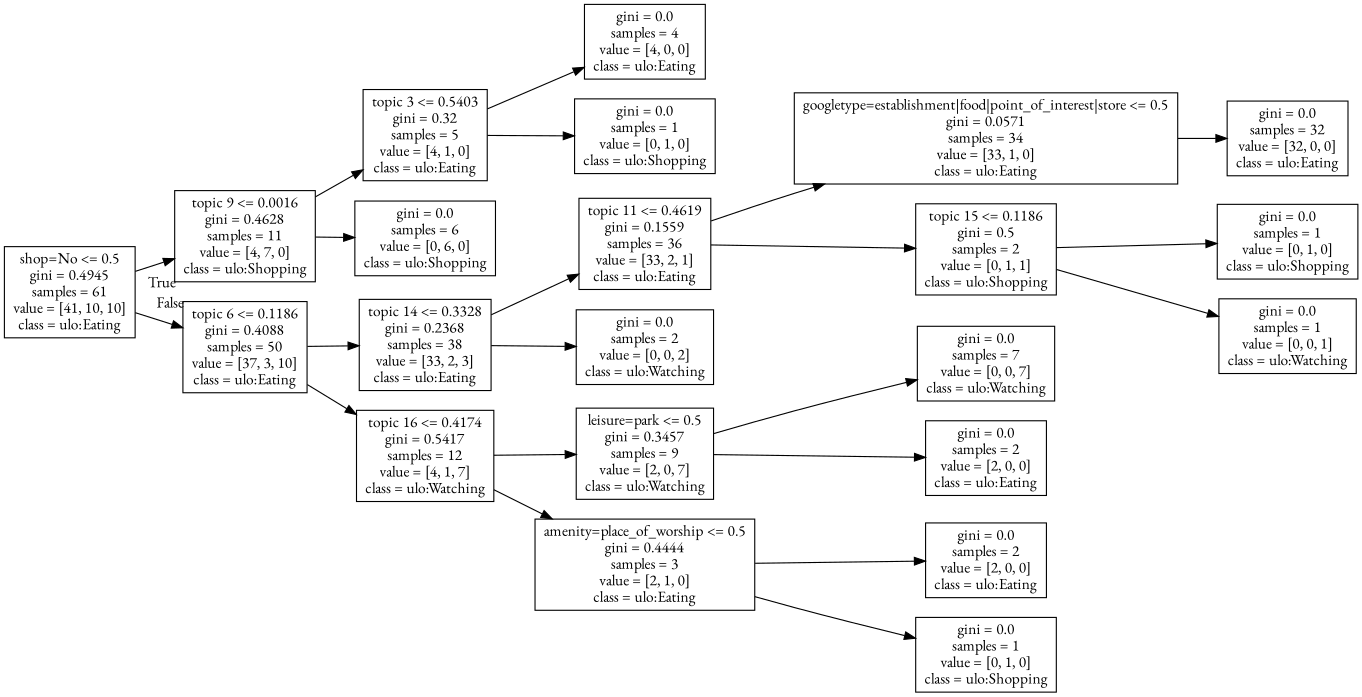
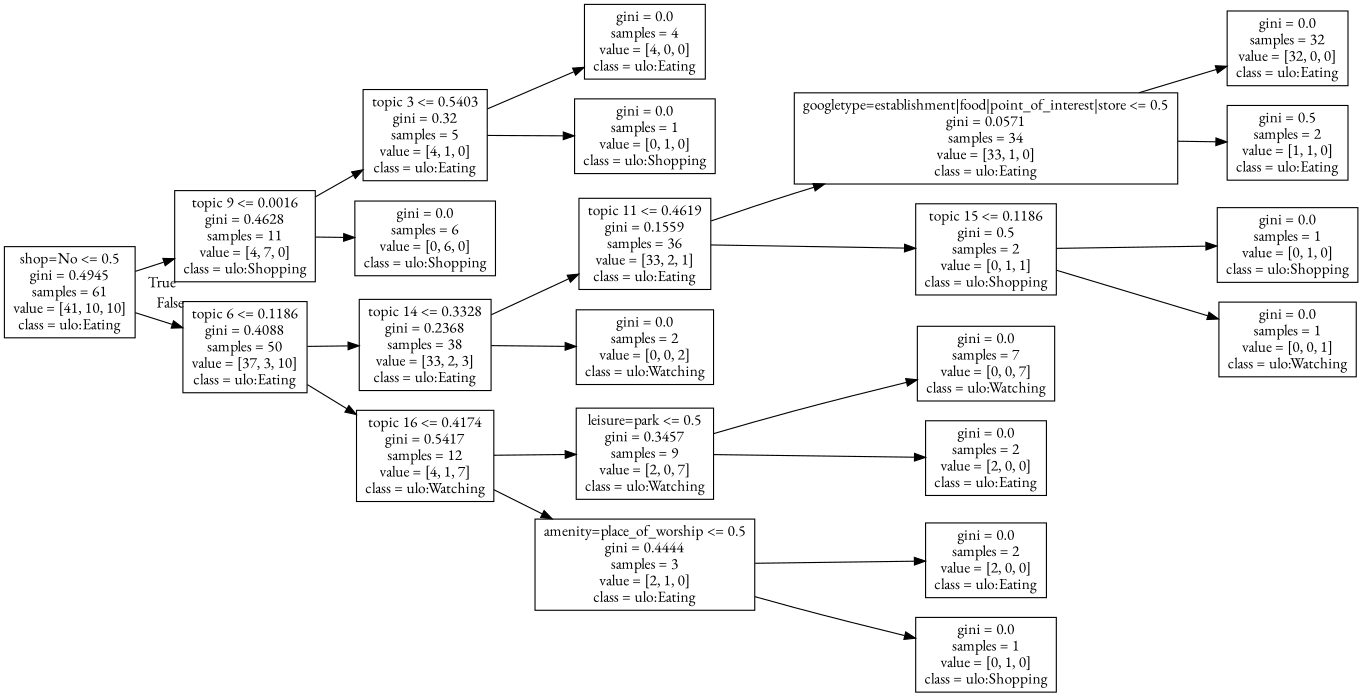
none -> (1288, 143)
